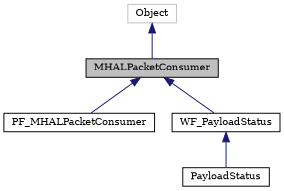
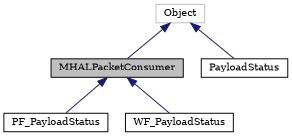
(79, 122) -> (56, 122)
(226, 155) -> (216, 44)
